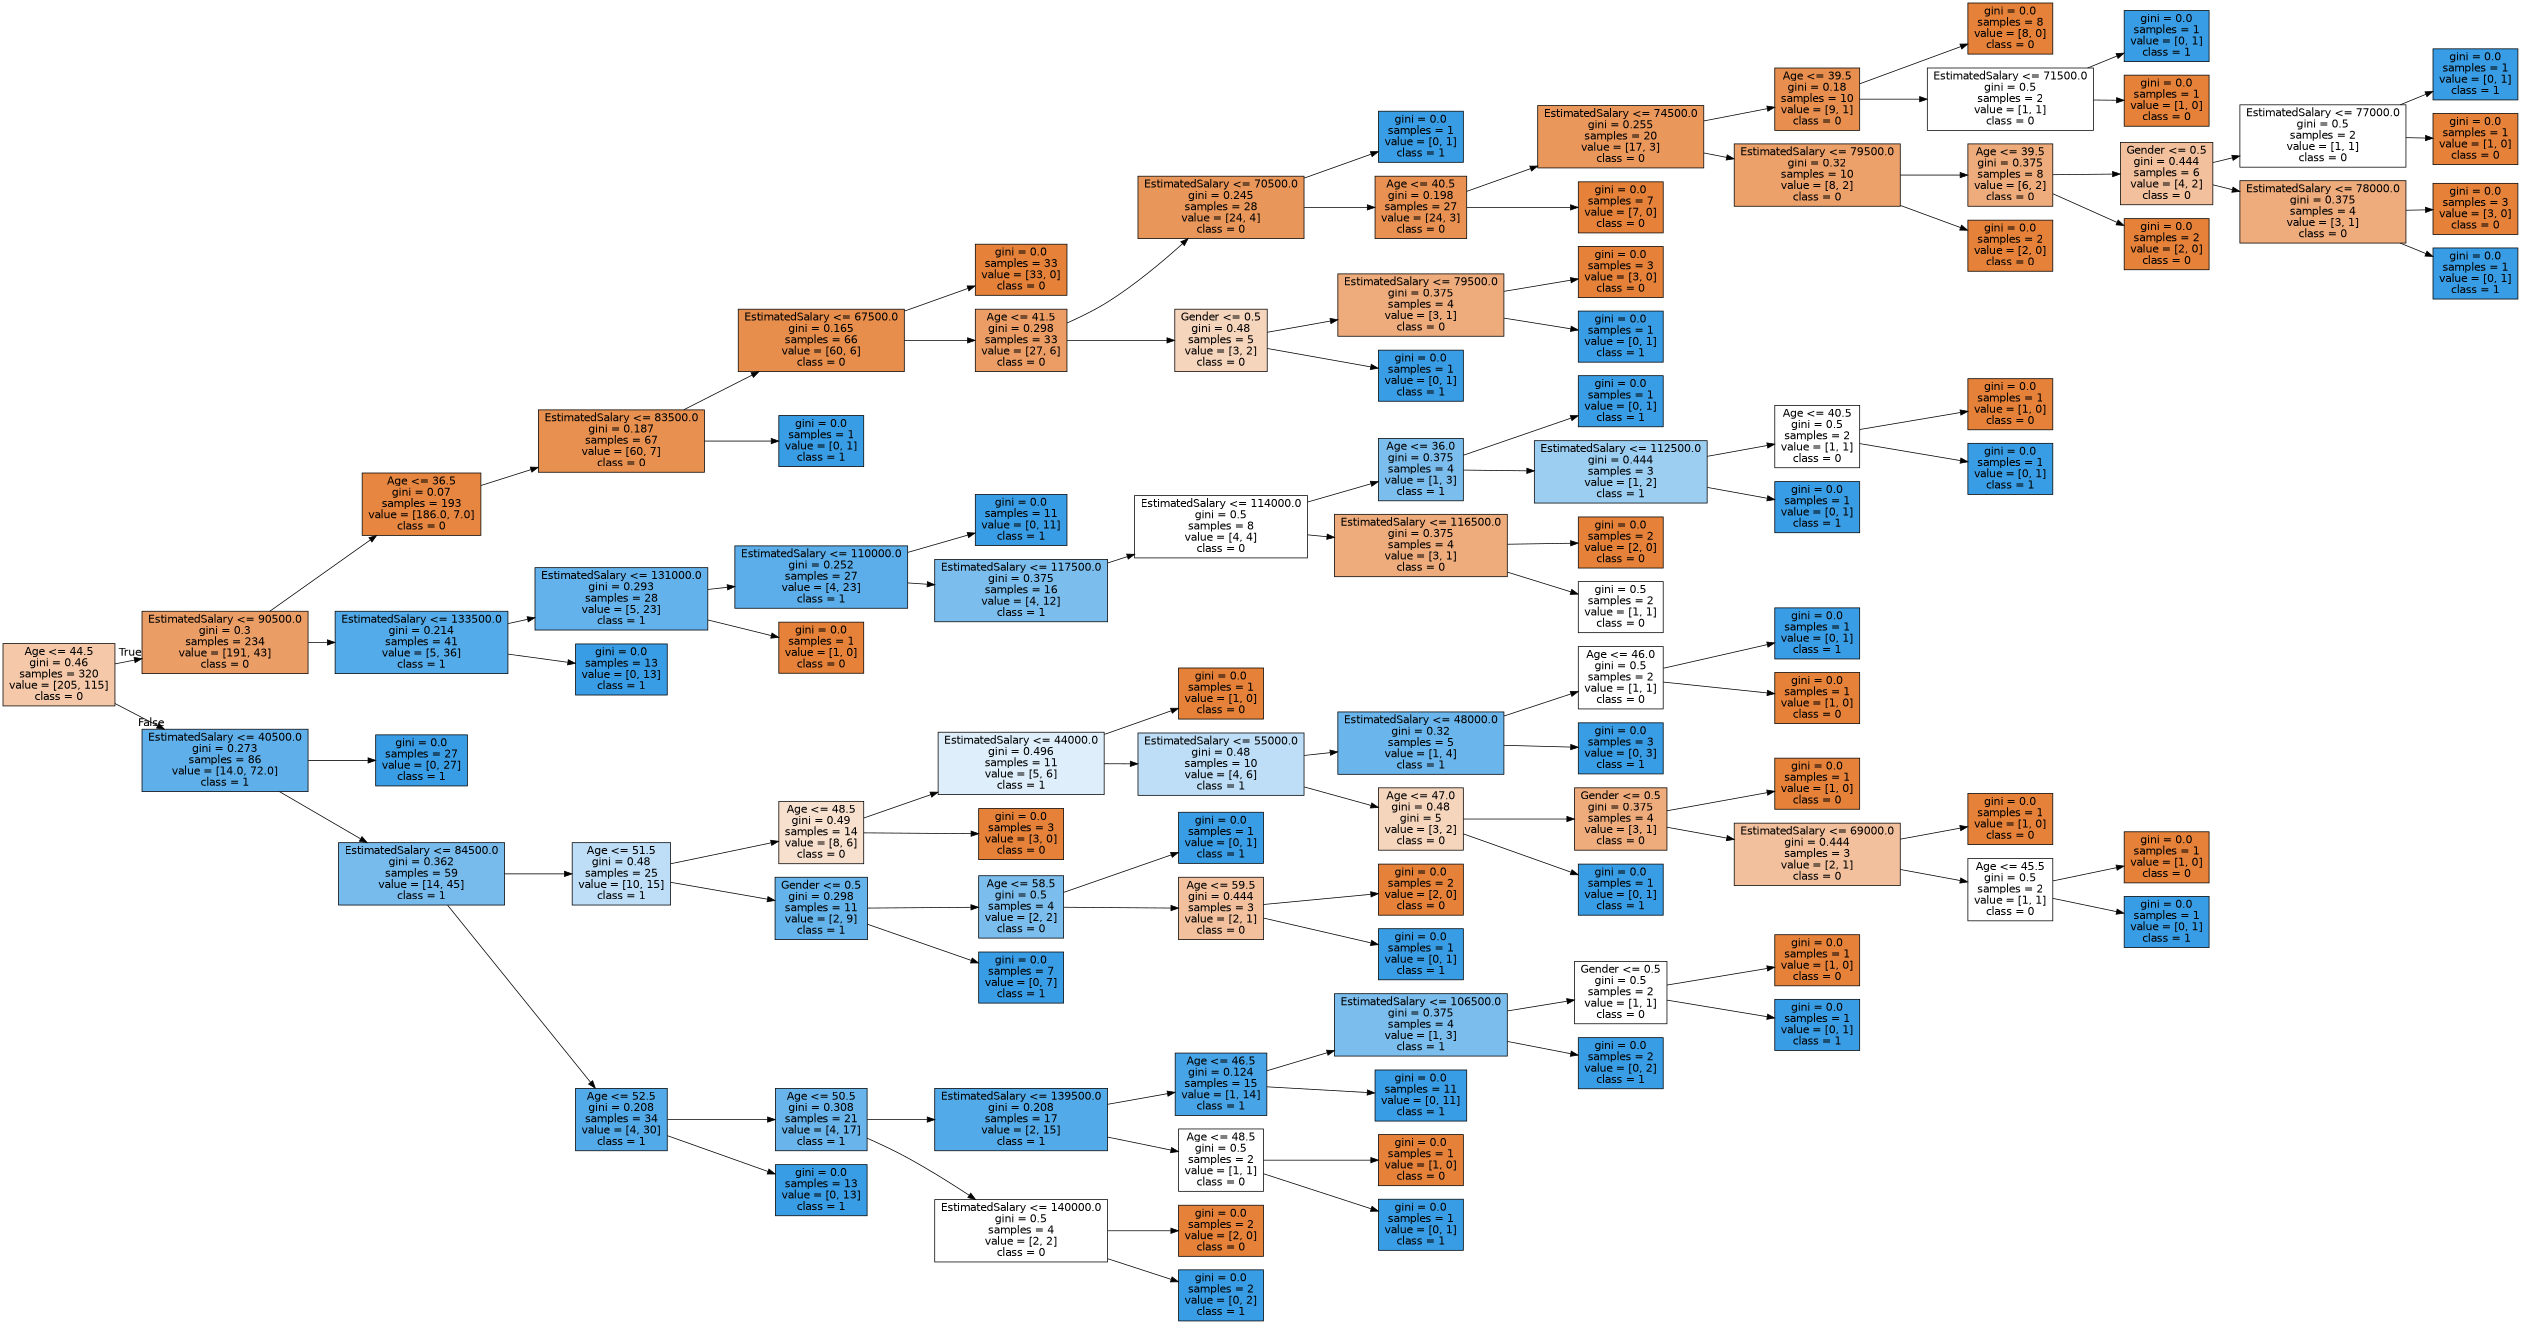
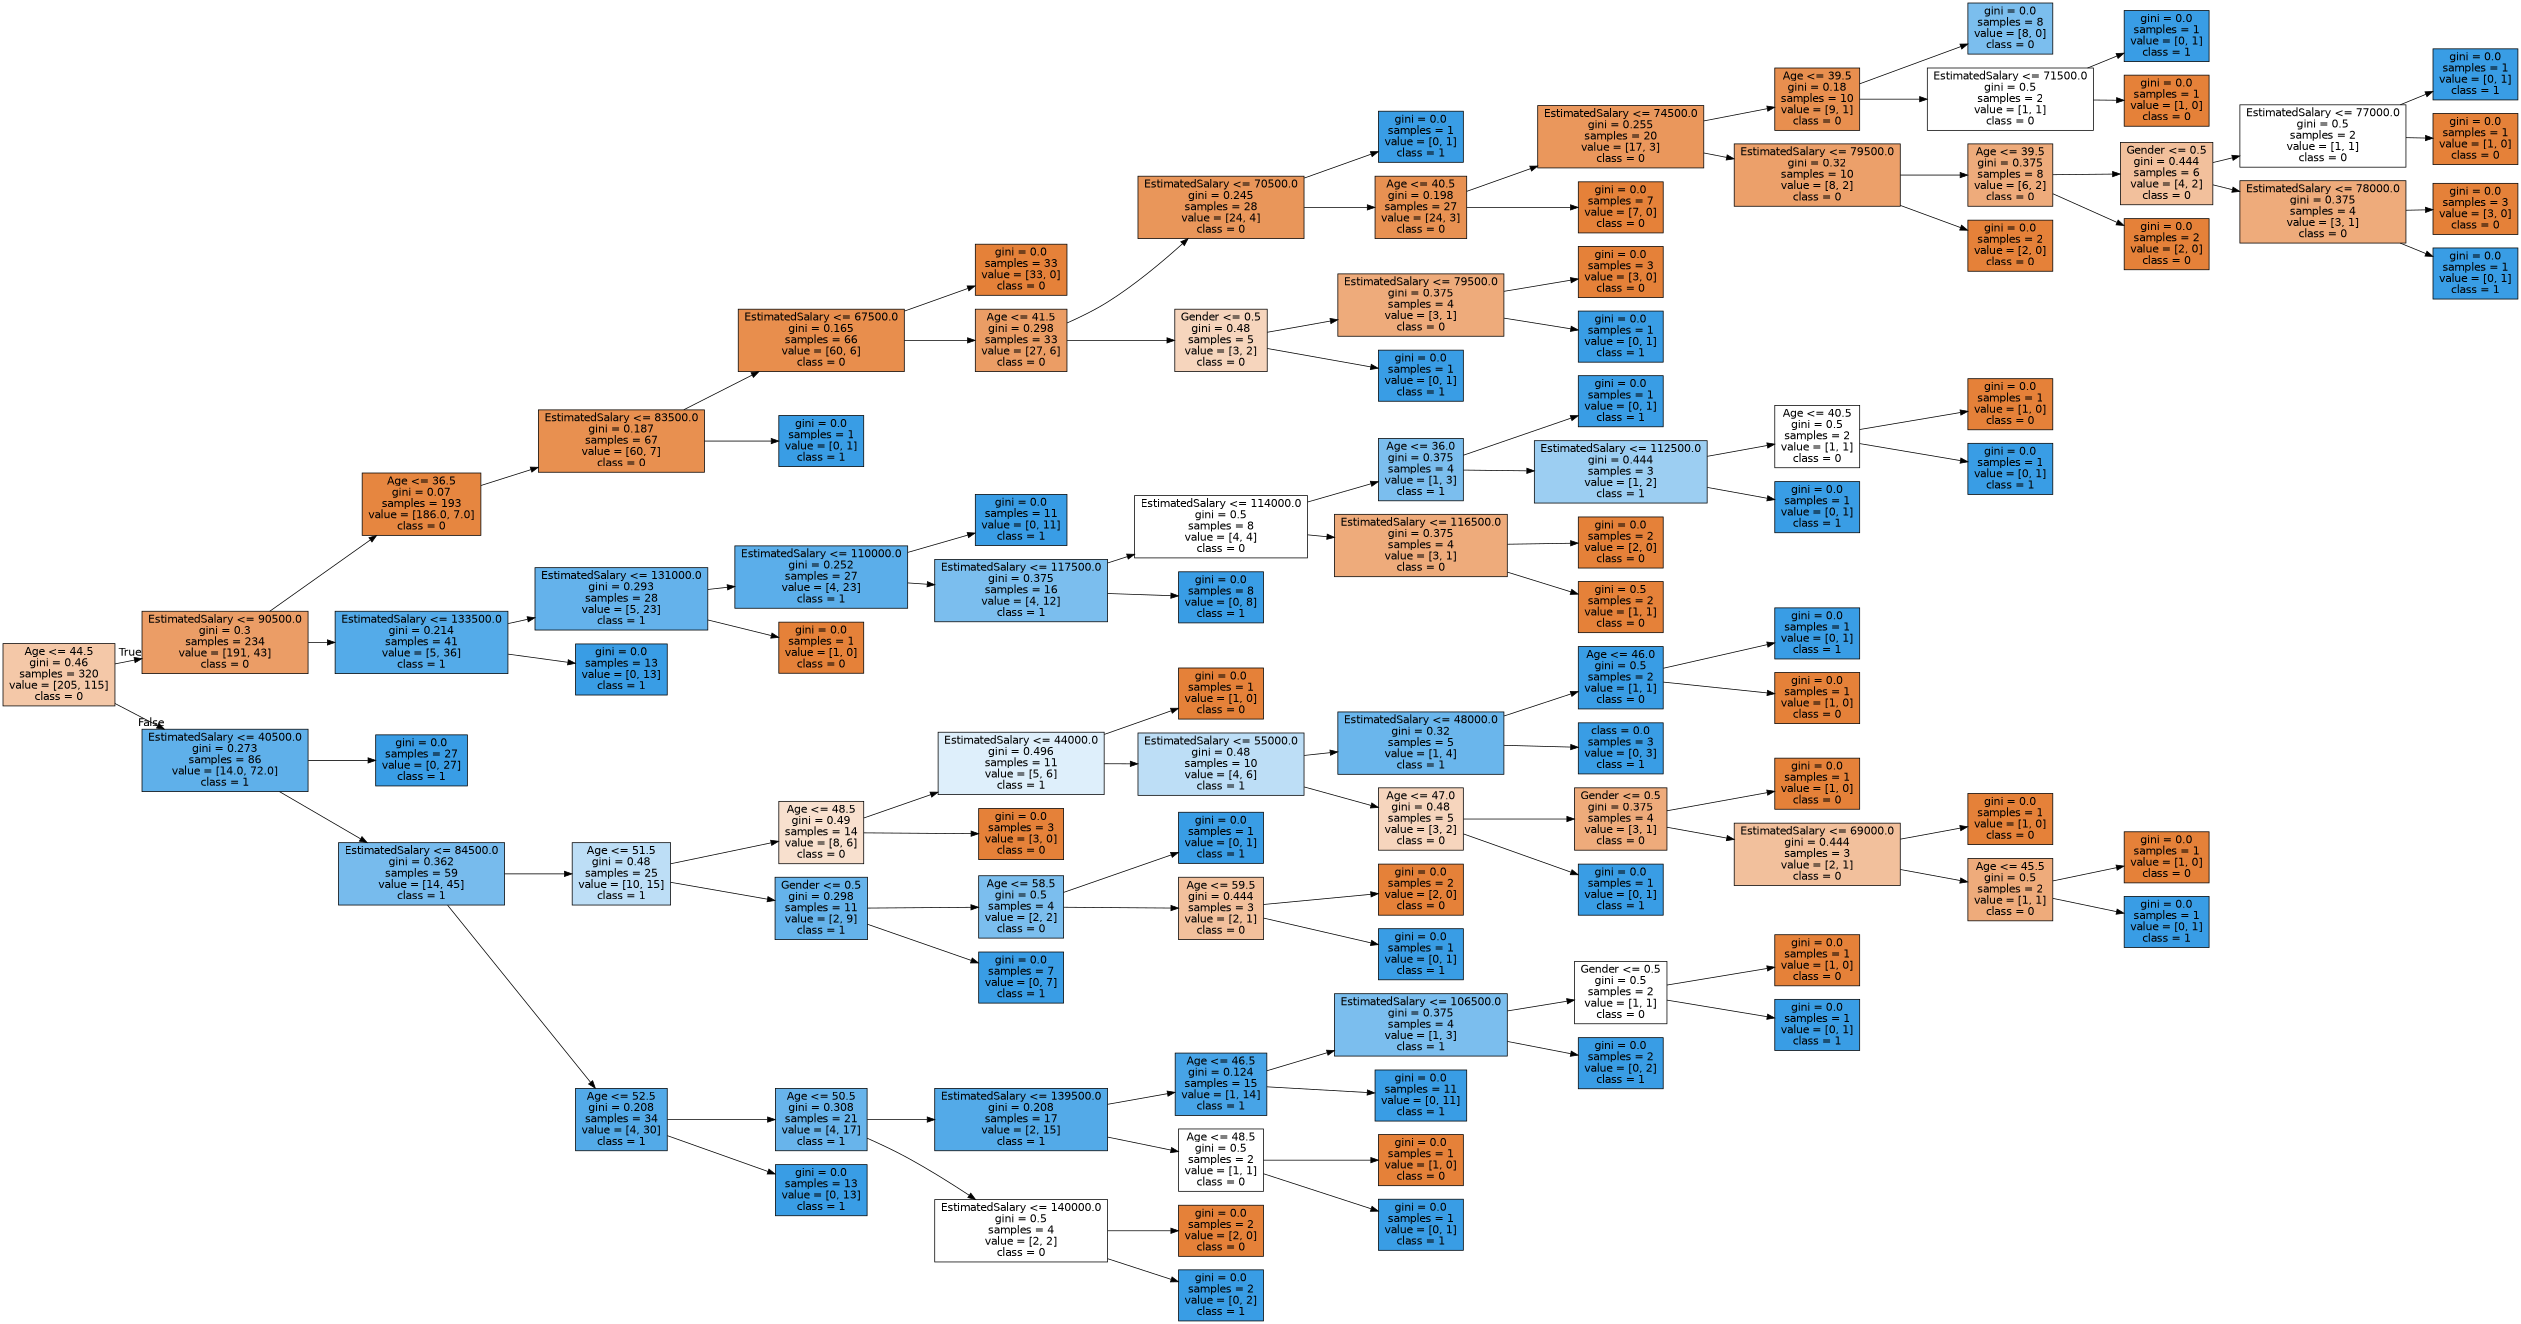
(2010, 29) -> (2010, 29)
none -> (1221, 597)
(1621, 607) -> (1621, 607)
(1621, 678) -> (1621, 678)
(1621, 748) -> (1621, 748)
(1421, 819) -> (1421, 819)
(2010, 890) -> (2010, 890)
